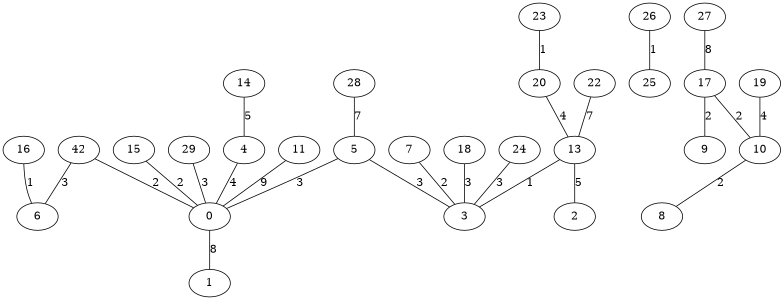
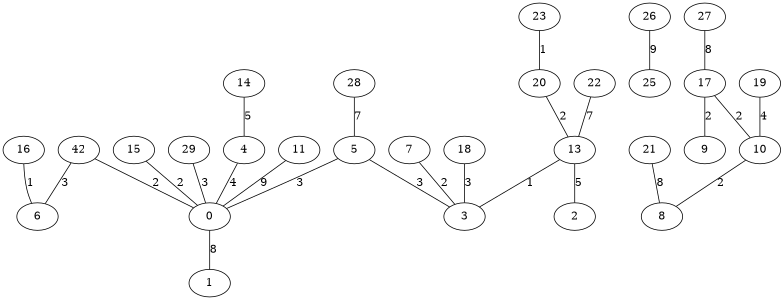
(654, 50) -> (654, 50)
(563, 117) -> (563, 117)
(520, 150) -> none
none -> (650, 150)
